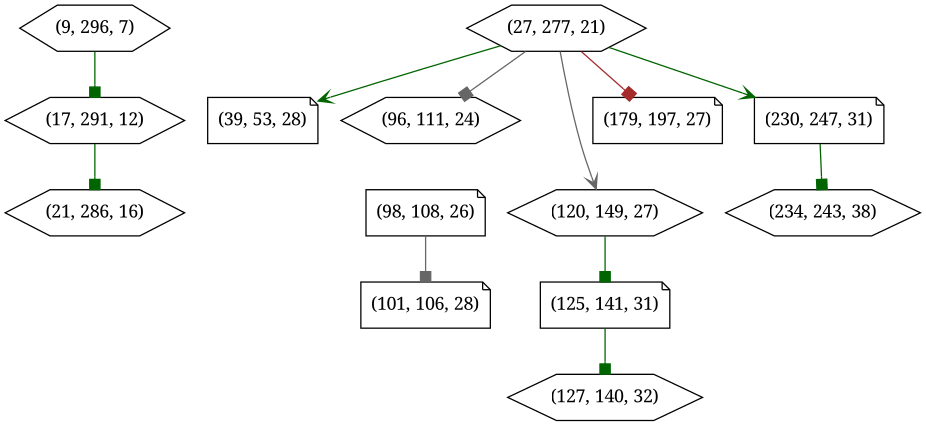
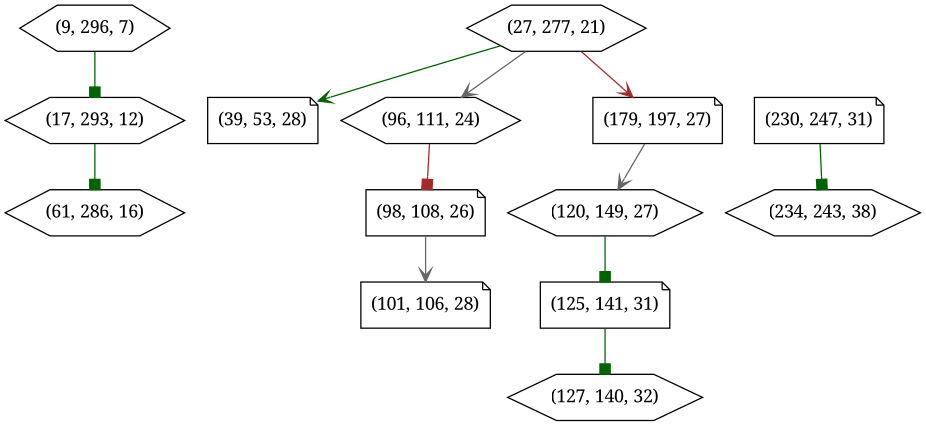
(602, 70) -> (602, 70)
(676, 70) -> none
(499, 71) -> (499, 71)
(573, 115) -> (635, 161)
(95, 121) -> (95, 121)
none -> (429, 160)
(95, 213) -> (95, 213)
(426, 253) -> (426, 253)
